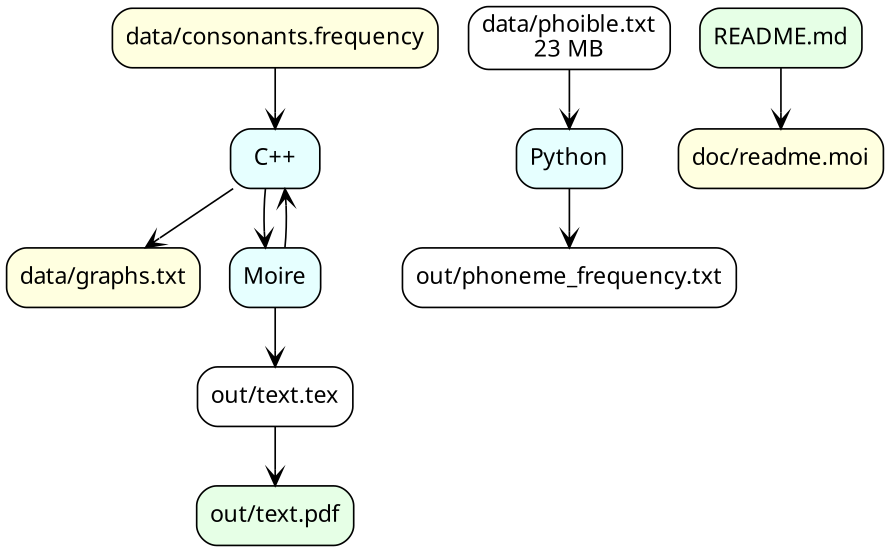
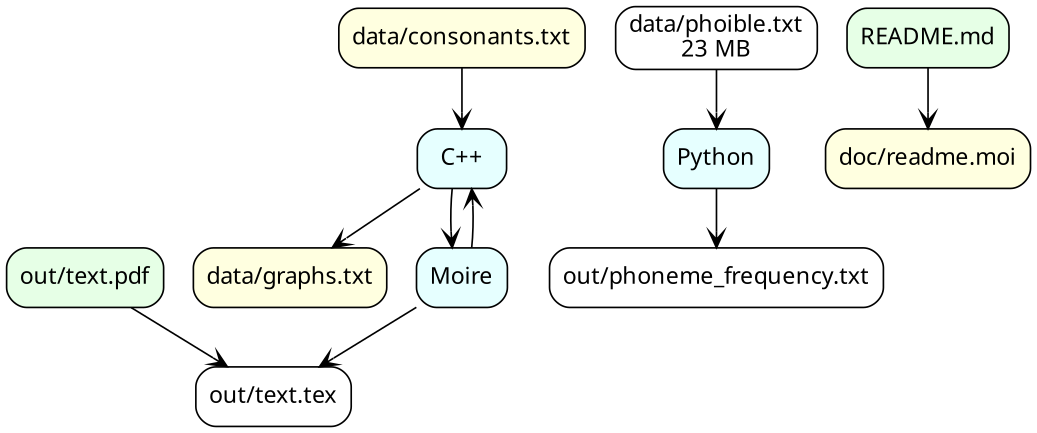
(275, 38) -> (462, 38)
(275, 448) -> (172, 333)
